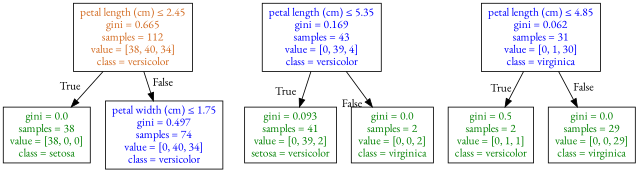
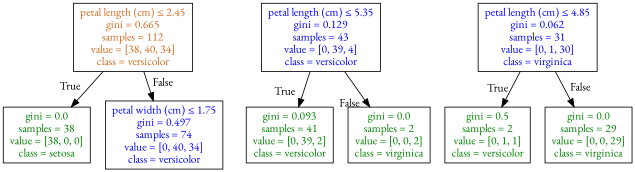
(322, 25) -> (321, 25)
(291, 153) -> (290, 153)
